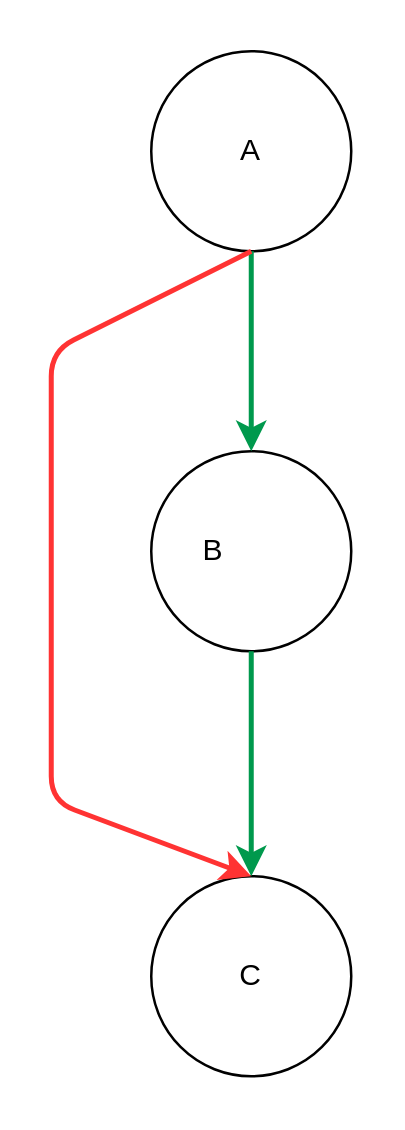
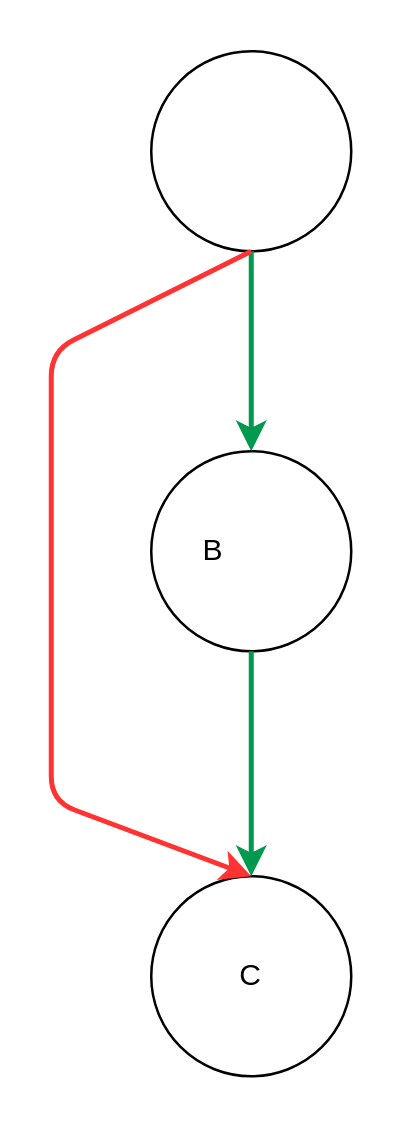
(251, 151) -> none
